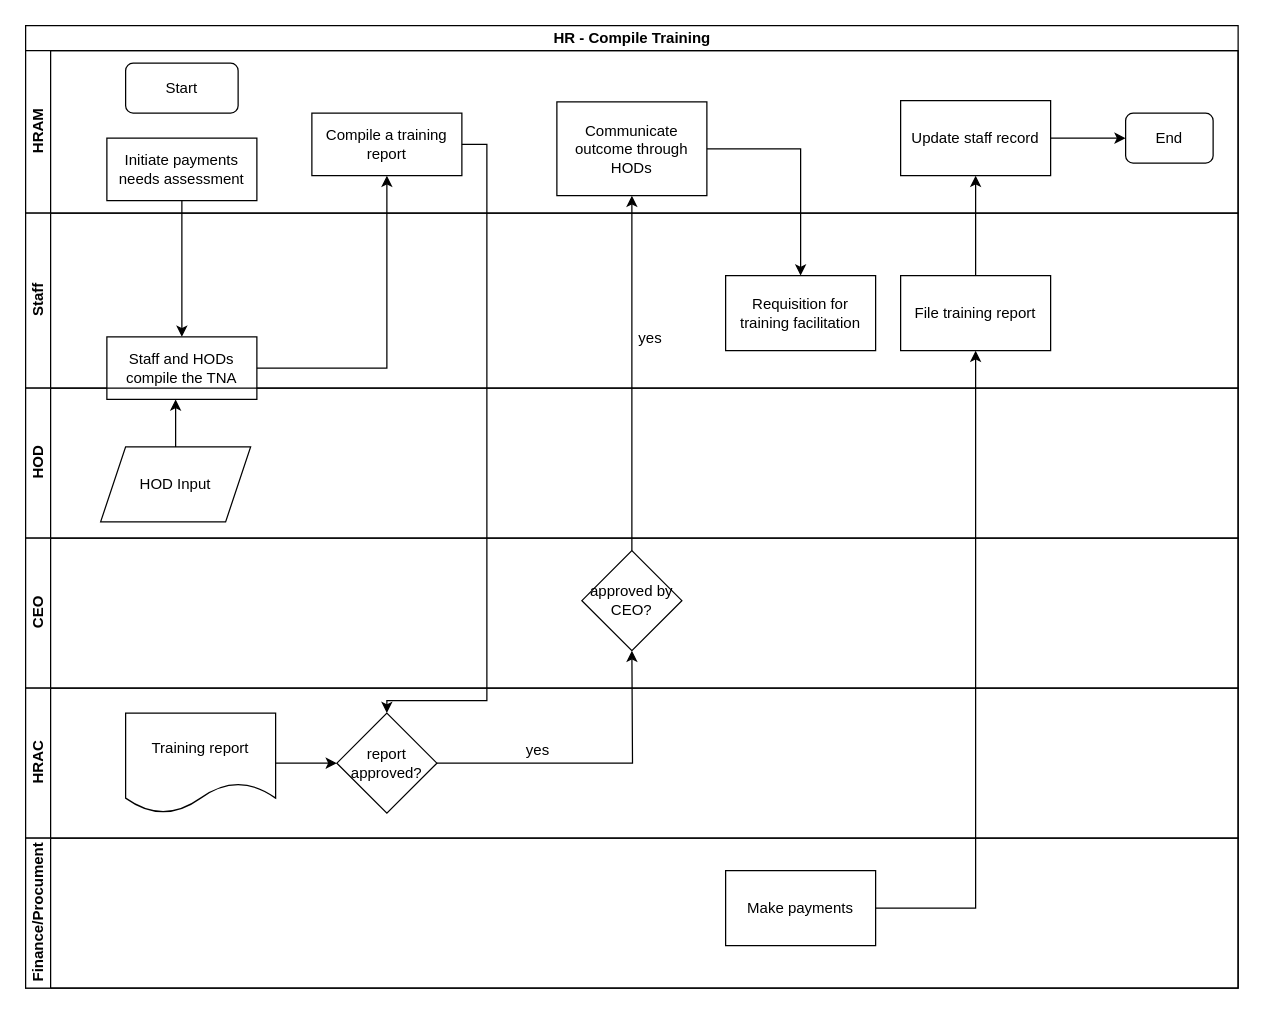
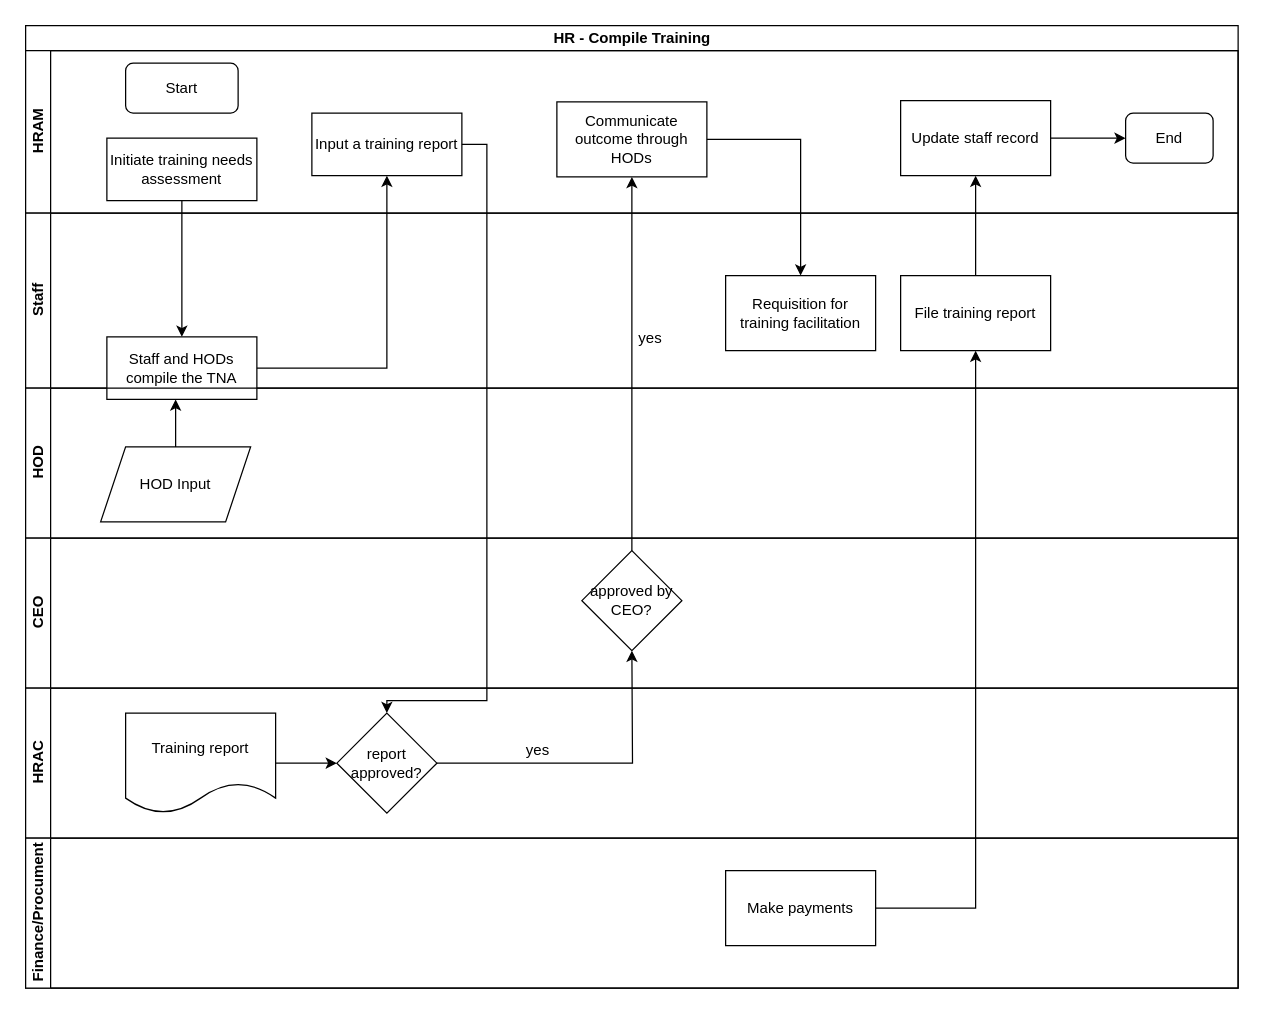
(387, 144) -> (387, 144)
(632, 149) -> (632, 139)
(182, 169) -> (182, 169)
